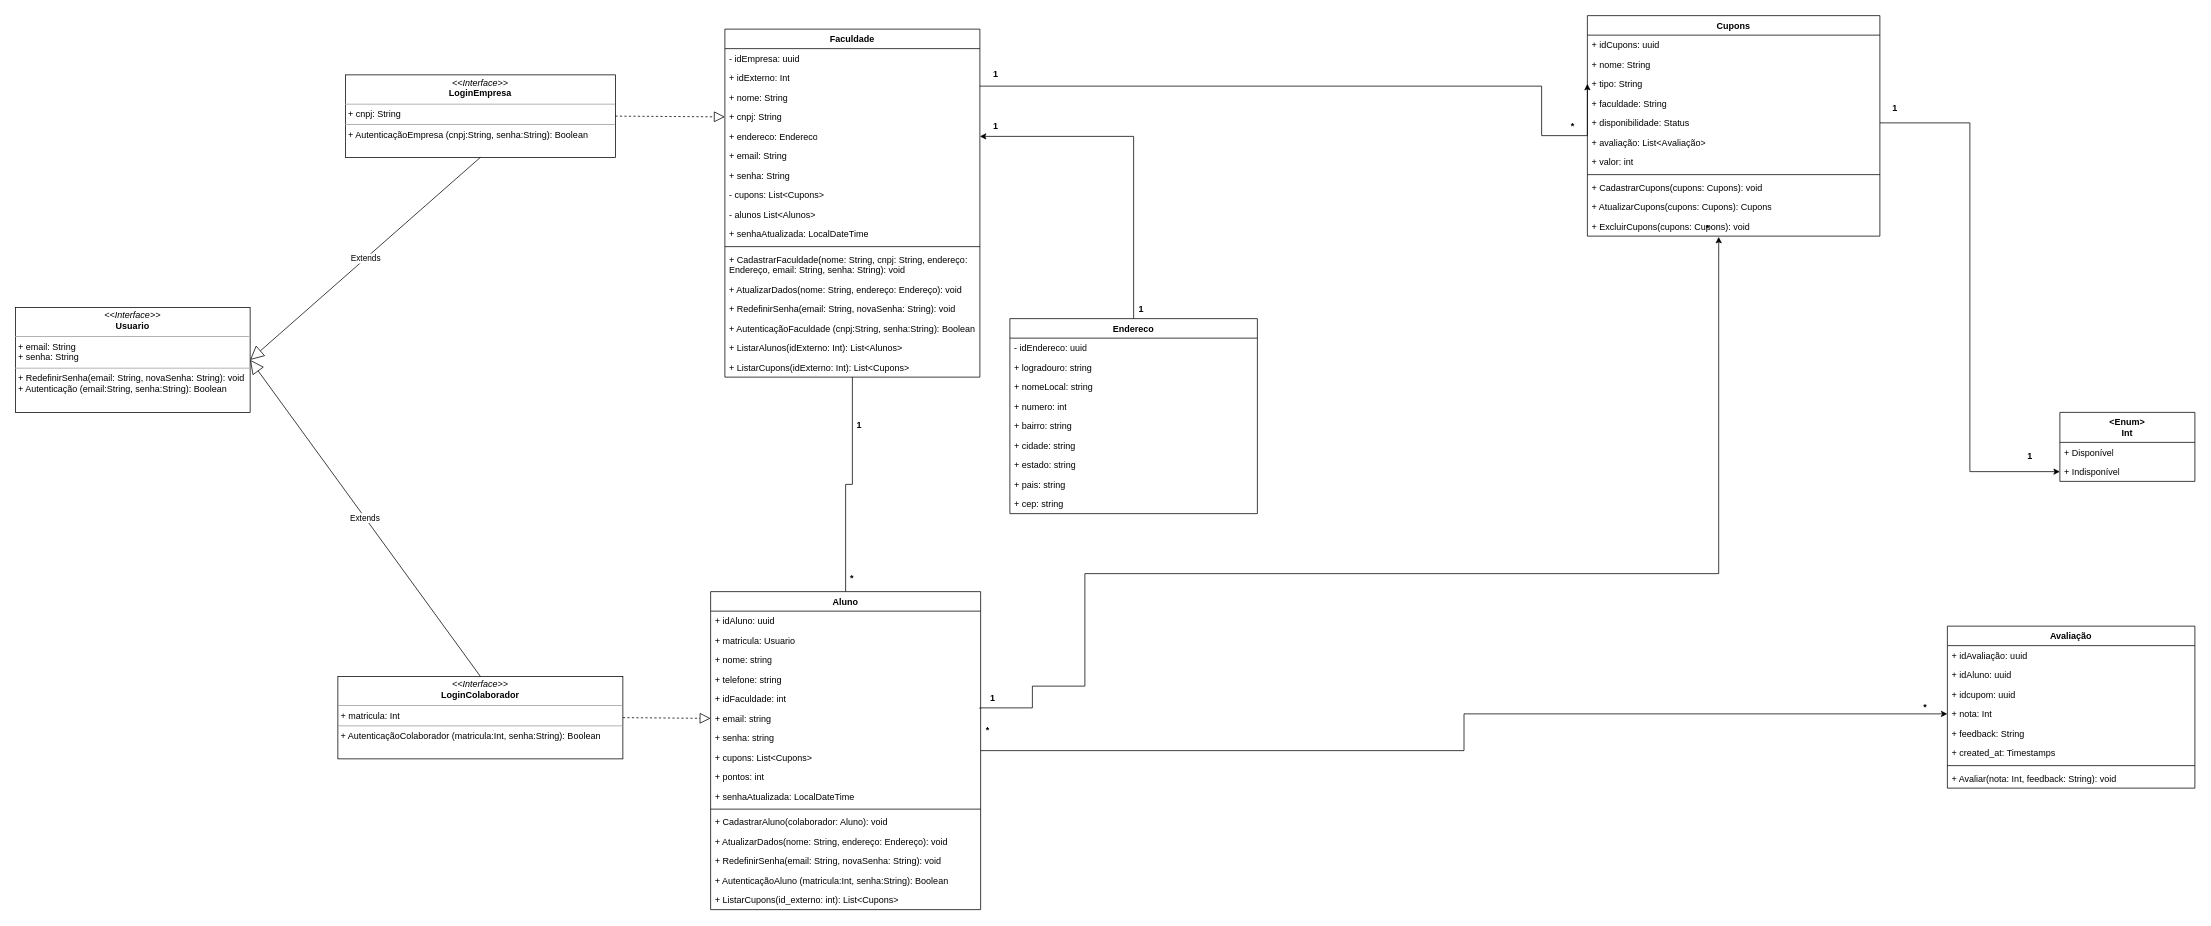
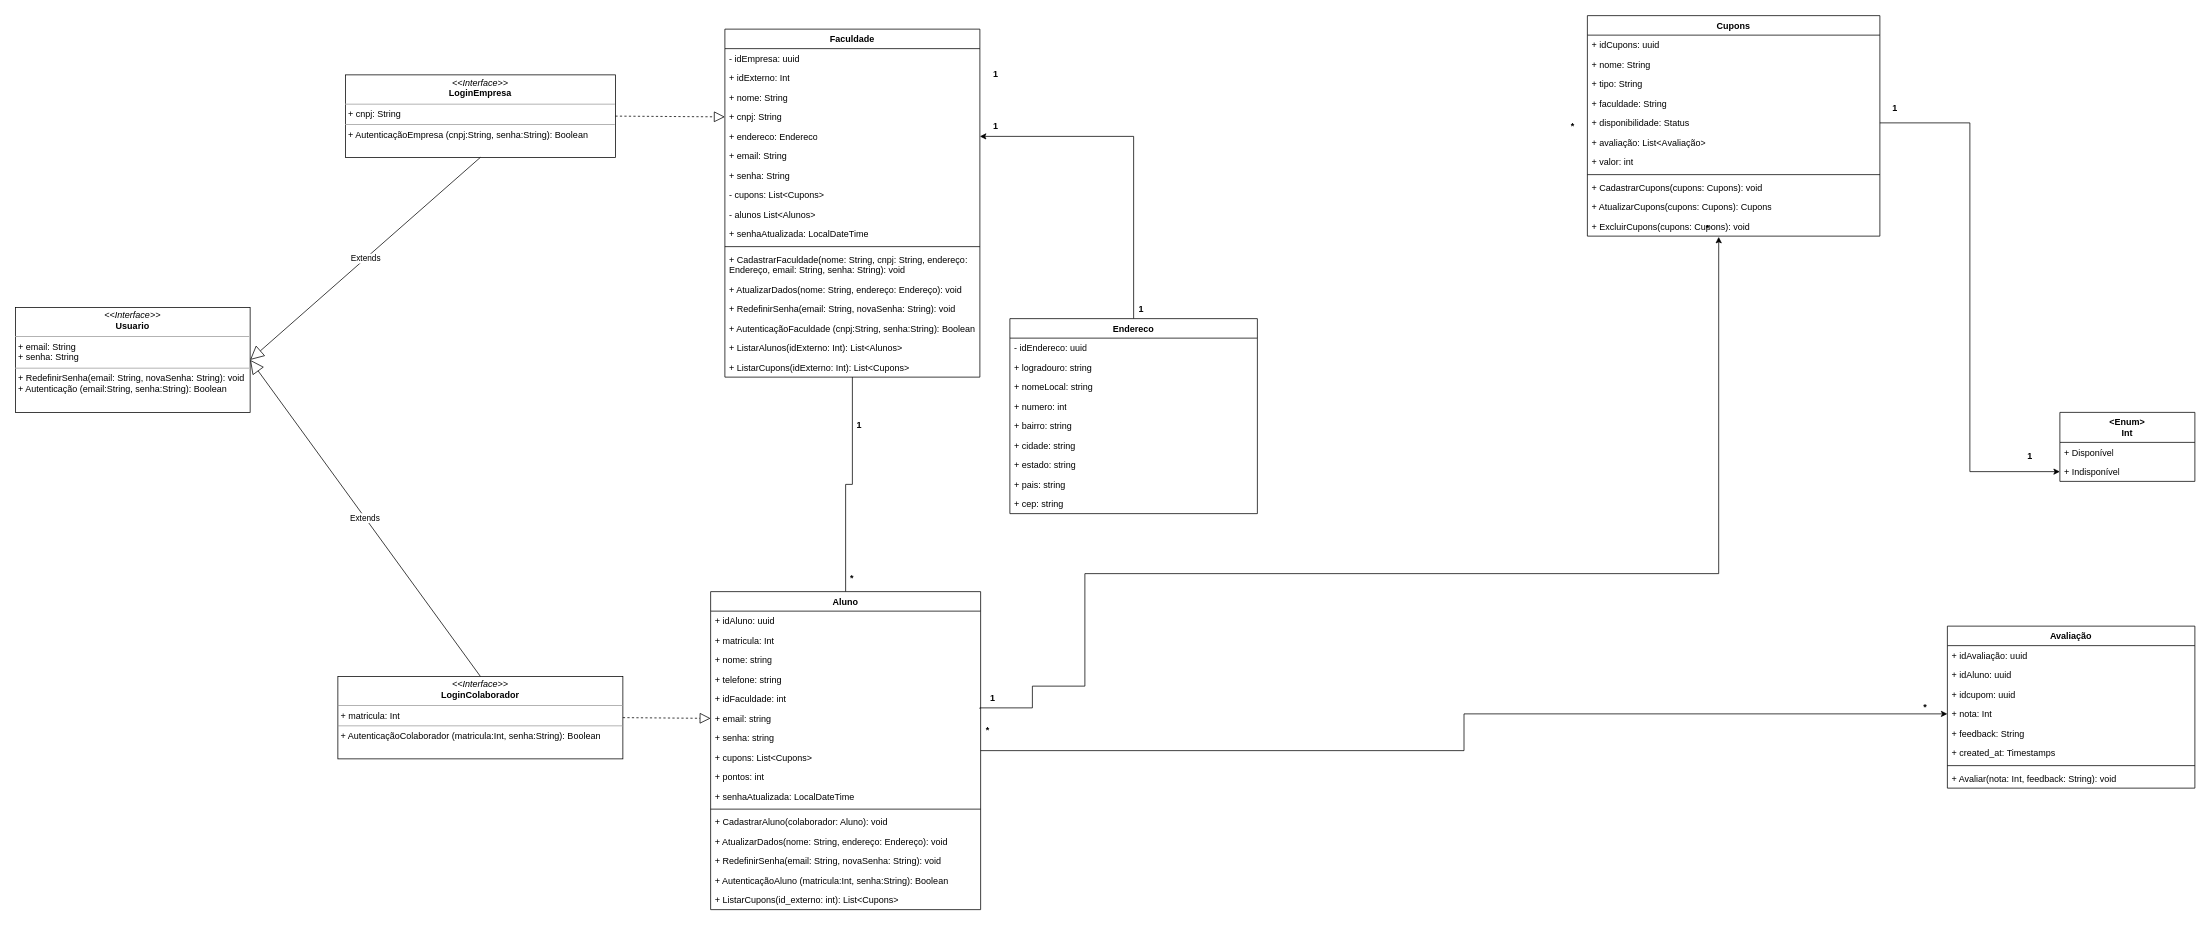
(1307, 86) -> none
(759, 641) -> (750, 641)
